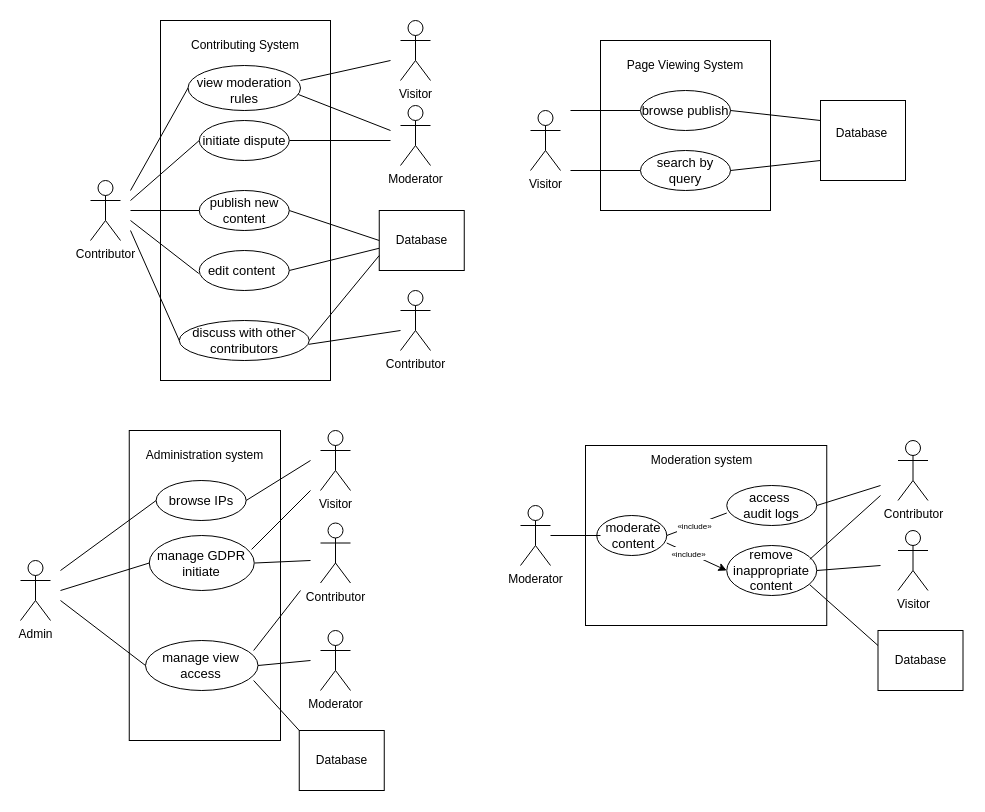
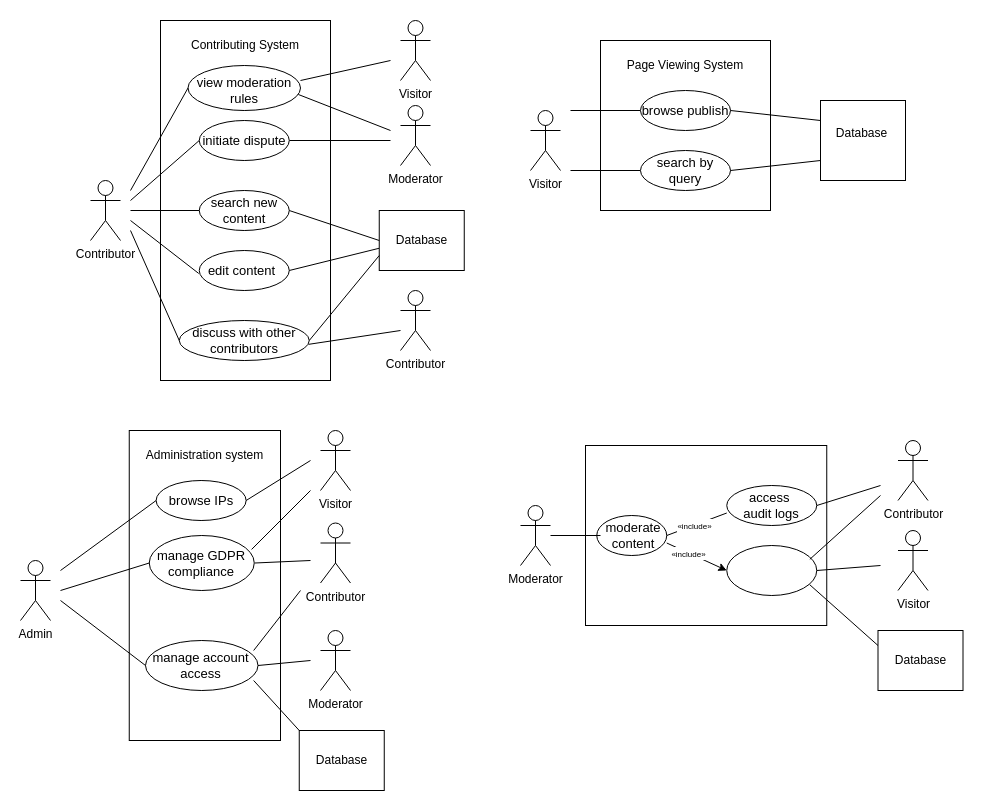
(245, 211) -> (245, 211)
(702, 461) -> none
(202, 564) -> (202, 564)
(772, 571) -> none
(201, 666) -> (201, 666)
